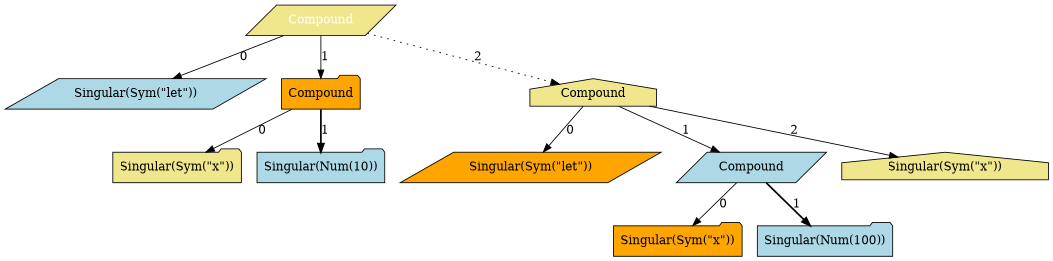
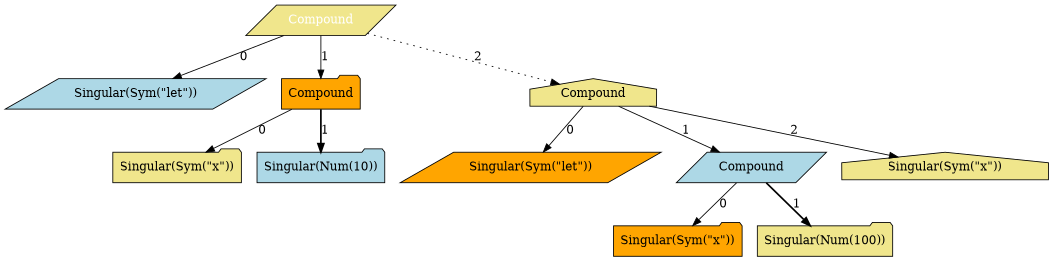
(825, 241) -> (825, 241)
